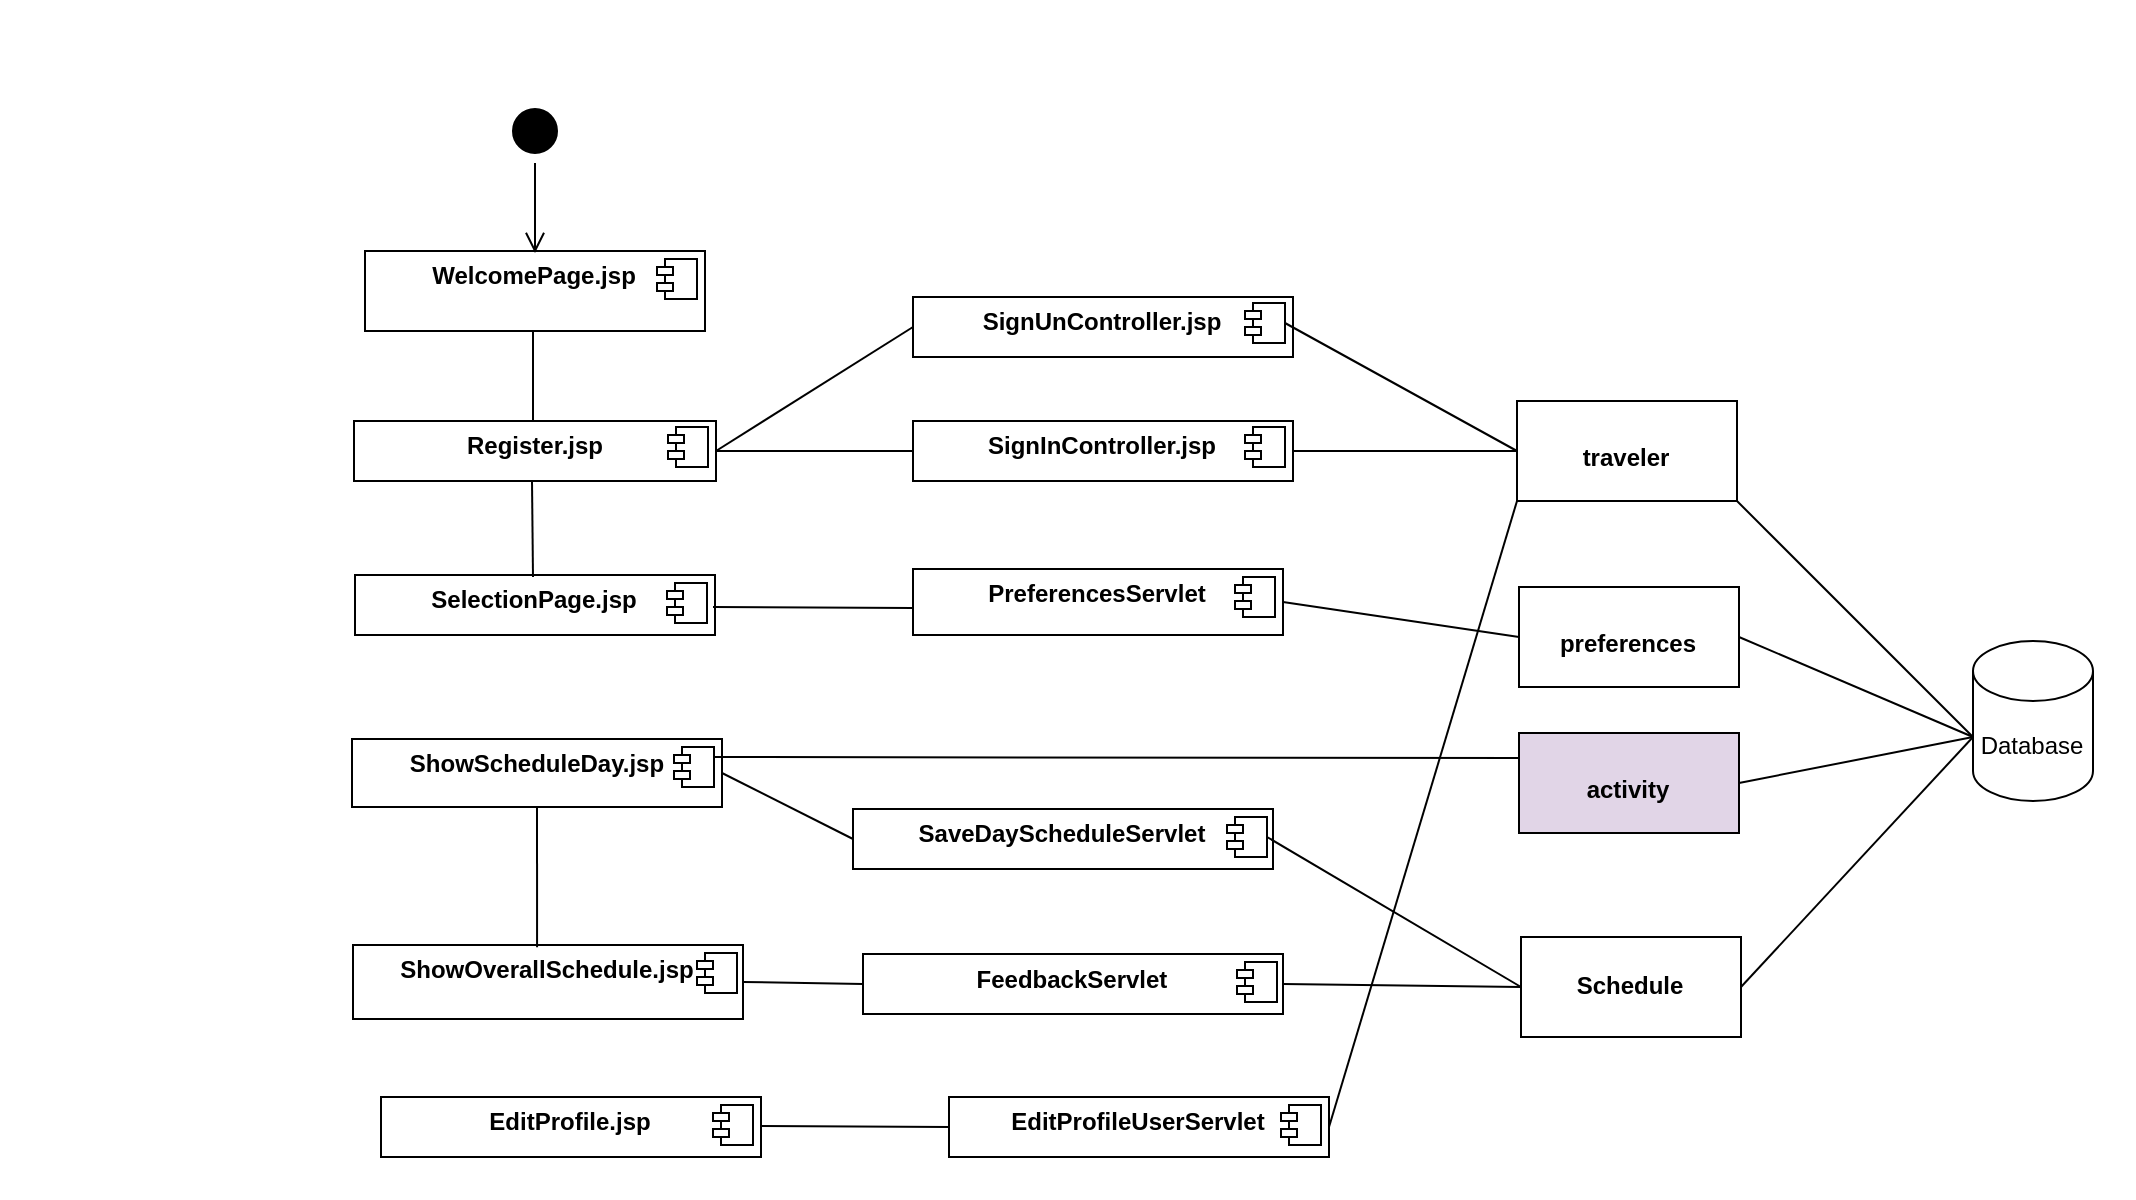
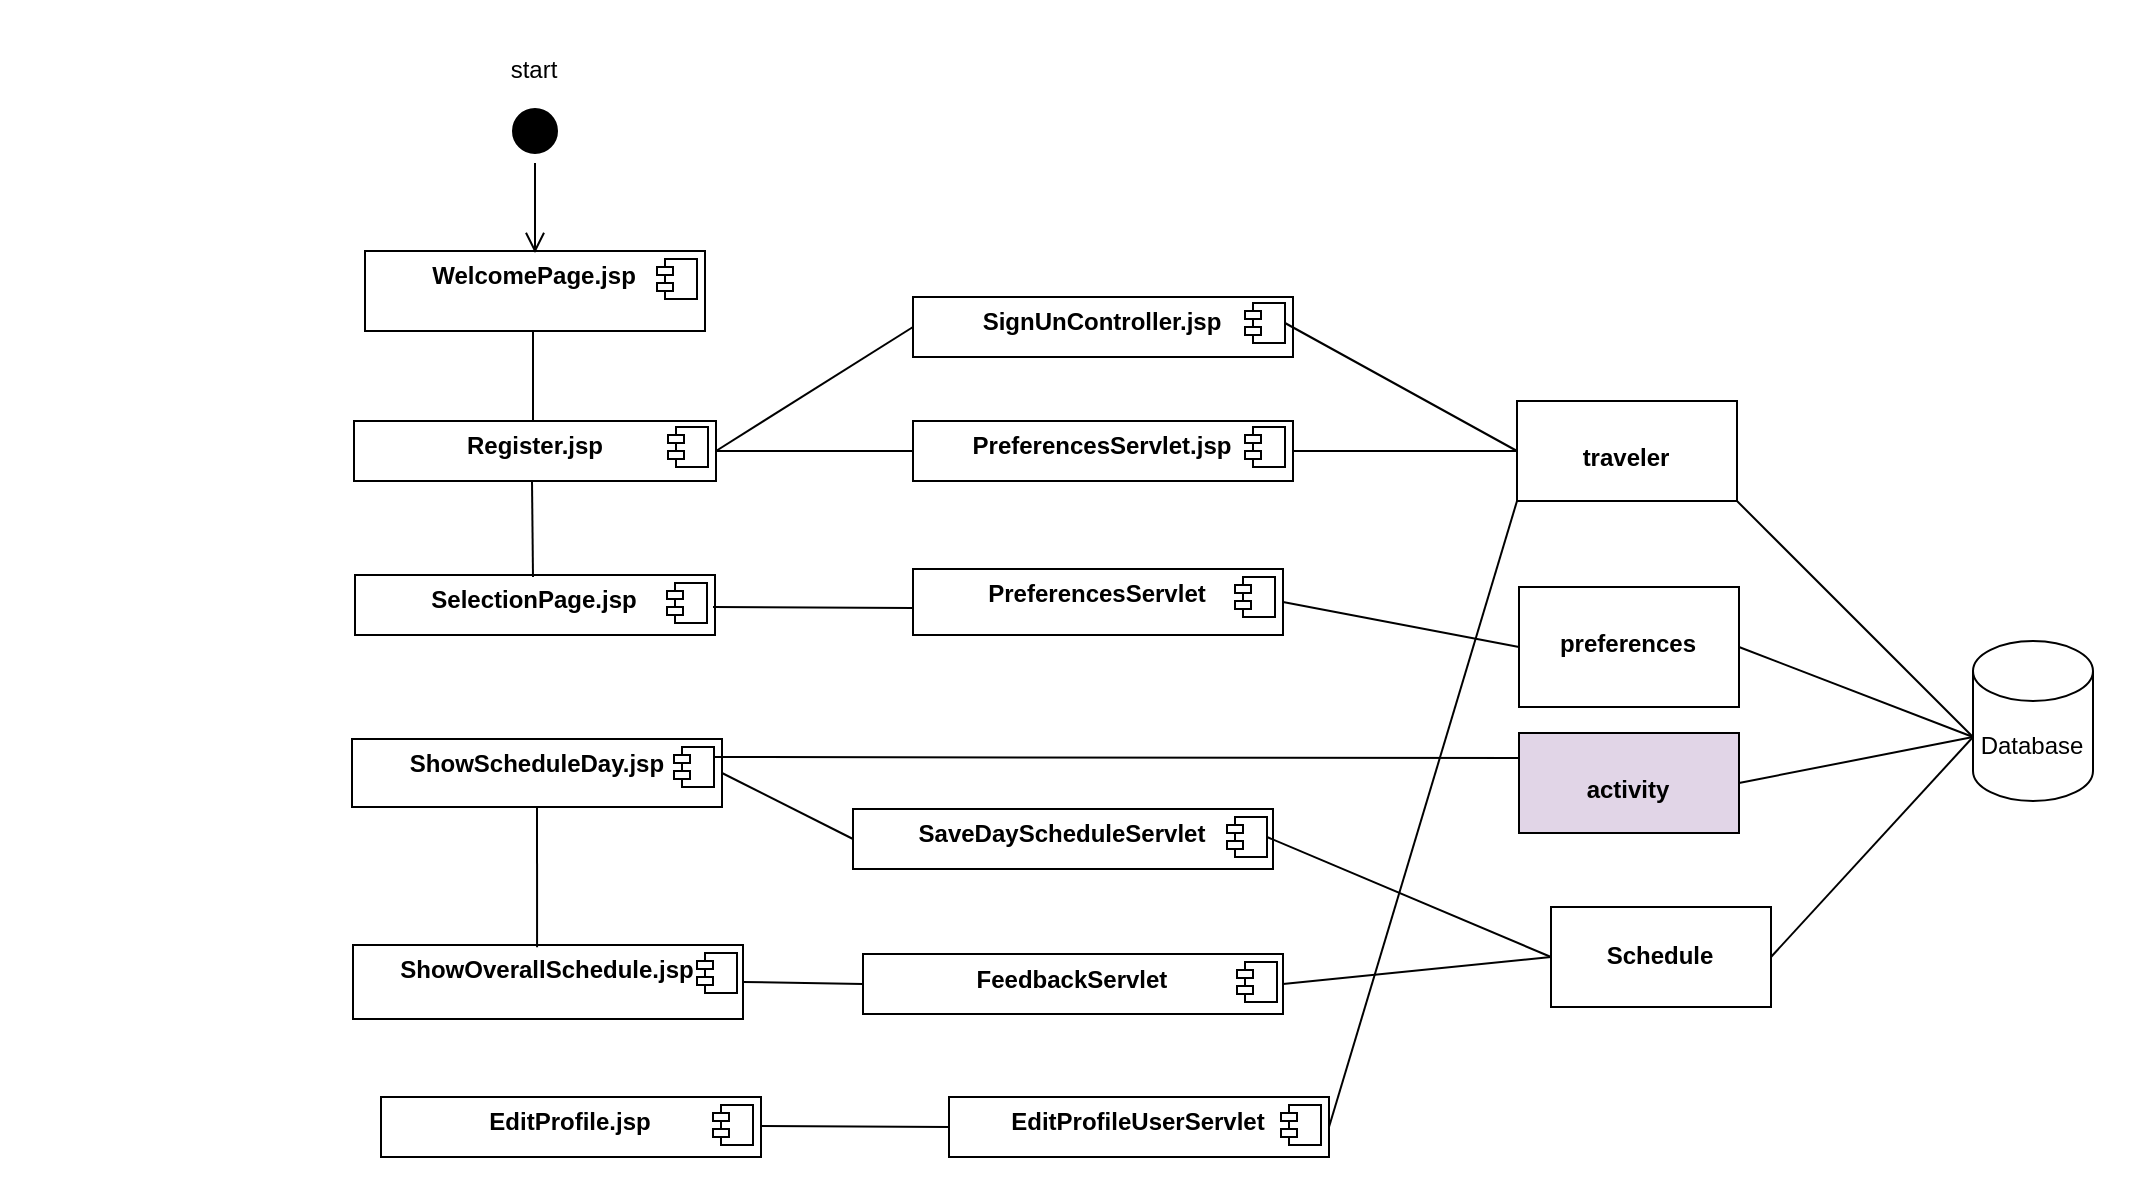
none -> (535, 71)
(1035, 421) -> (1055, 421)
(1629, 637) -> (1629, 647)
(1631, 987) -> (1661, 957)
